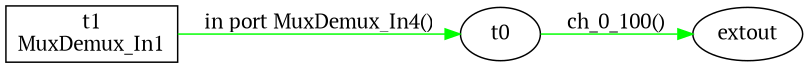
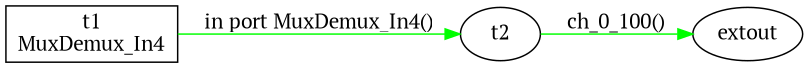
(92, 34) -> (92, 34)
(500, 34) -> (500, 34)
